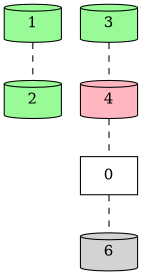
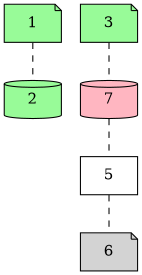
(33, 23) -> (33, 23)
(109, 23) -> (109, 23)
(109, 99) -> (109, 99)
(109, 176) -> (109, 176)
(109, 252) -> (109, 252)
